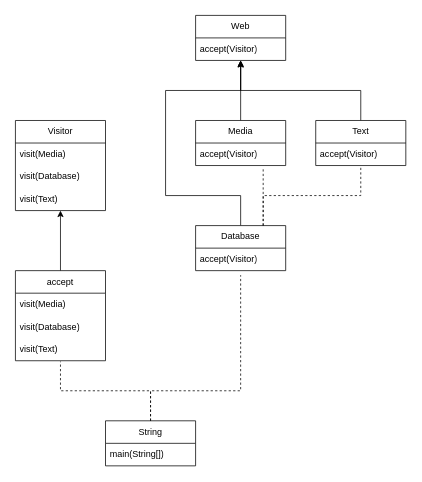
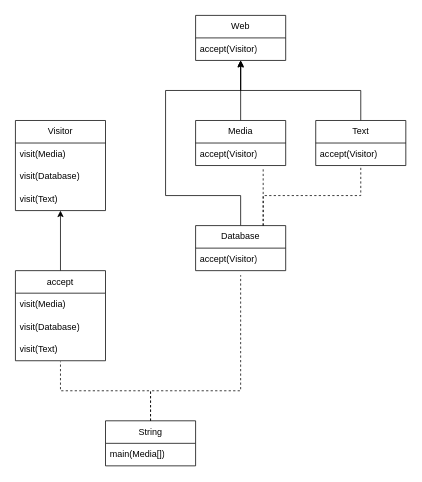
(143, 454) -> (140, 454)
